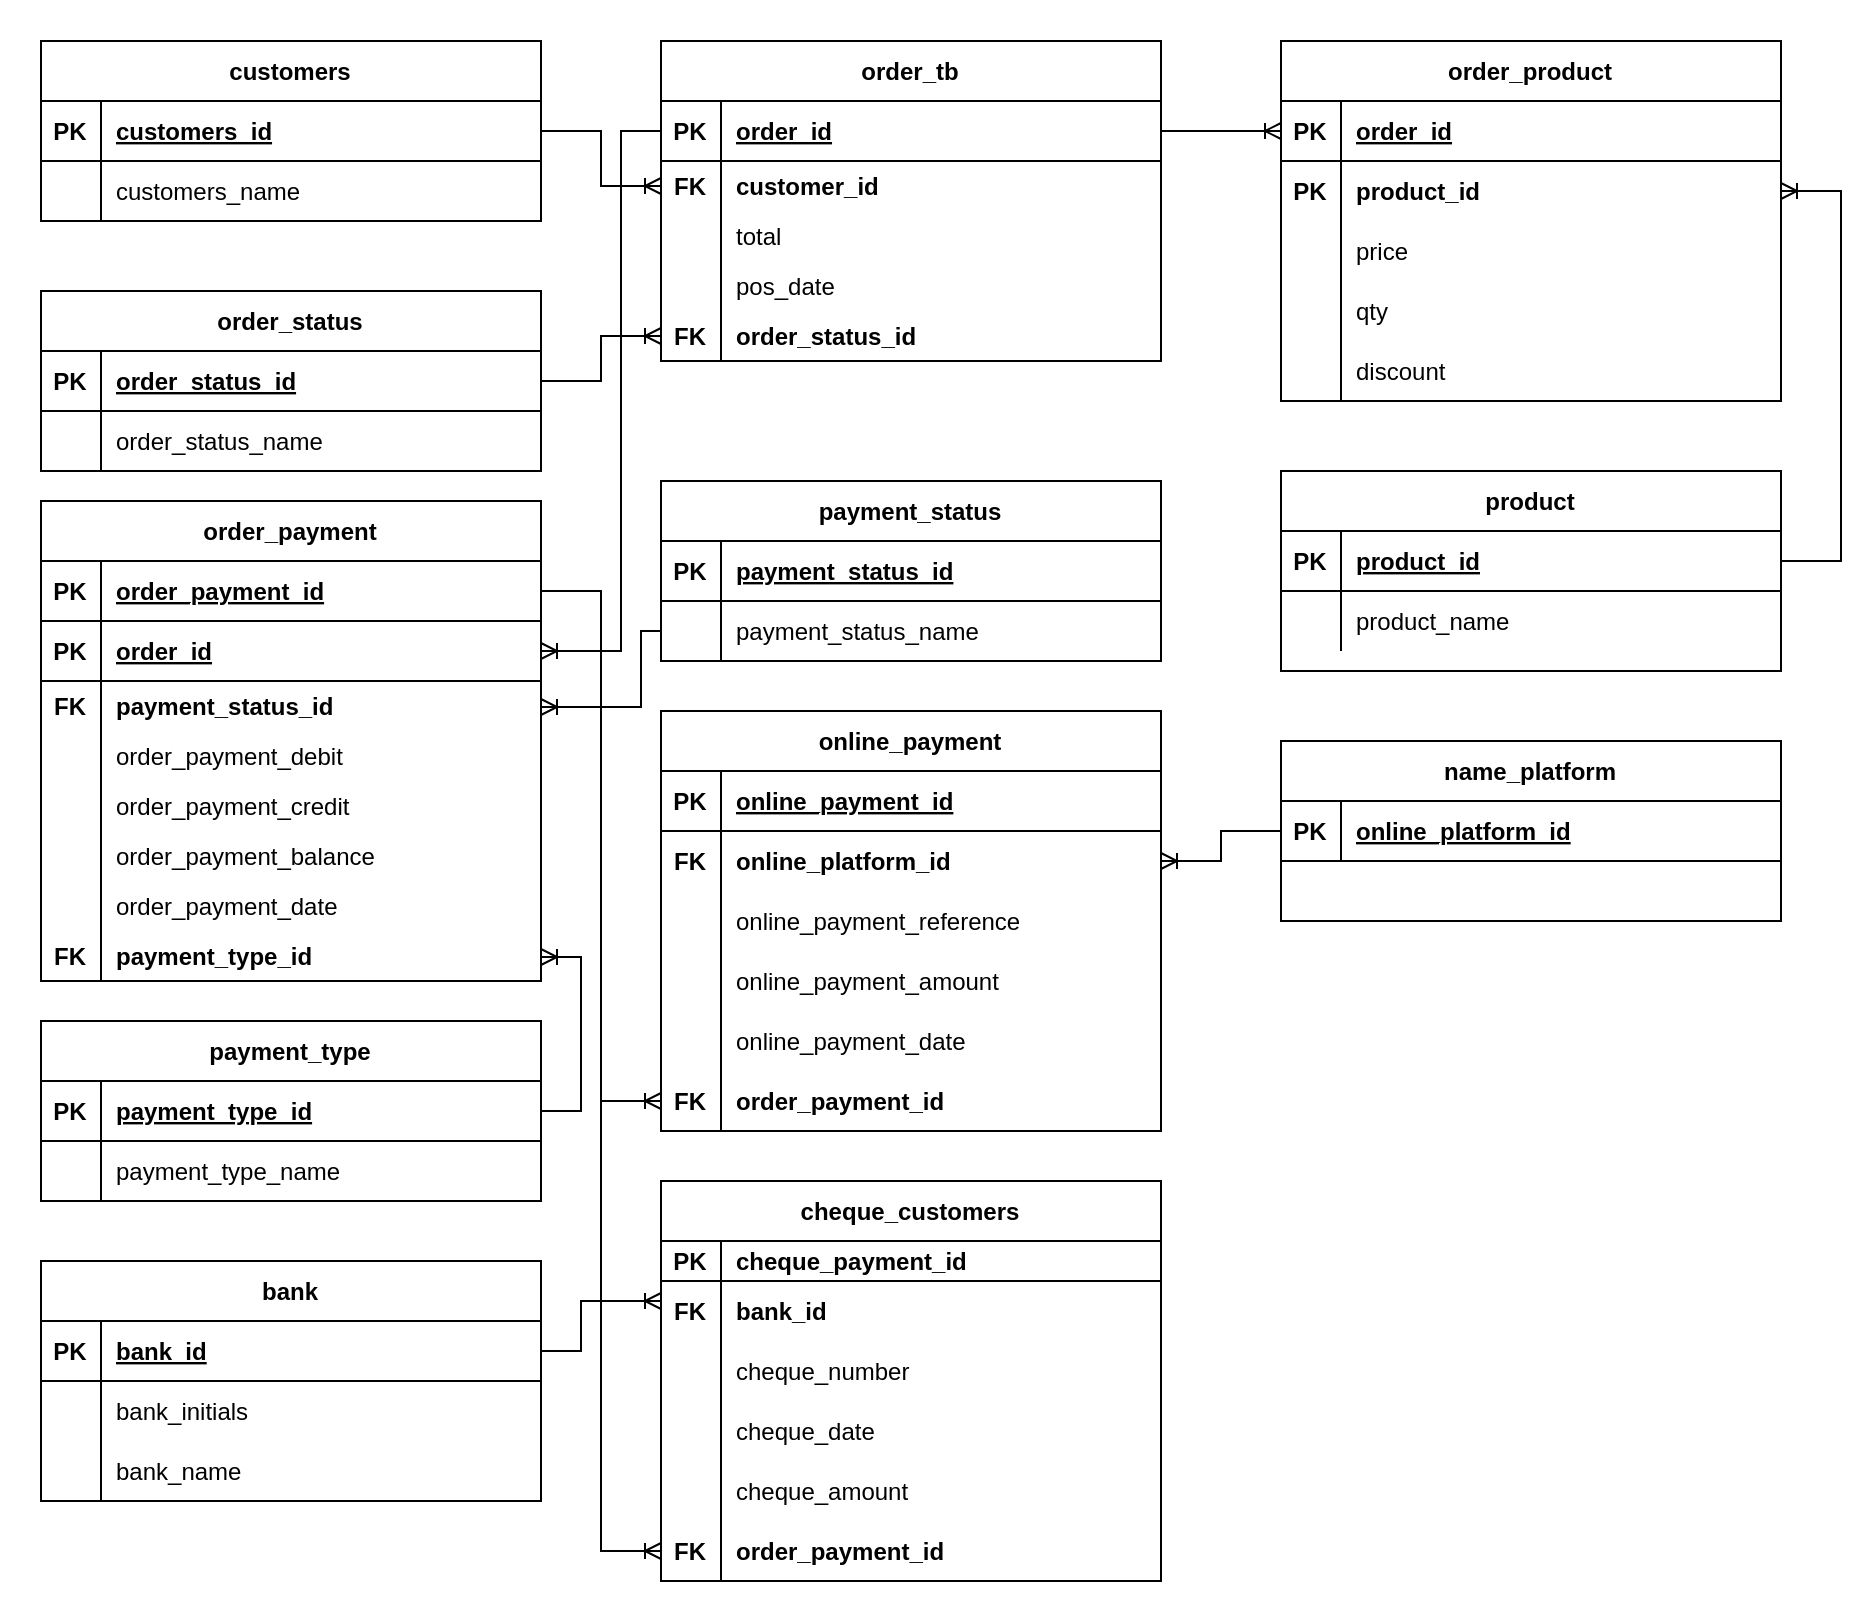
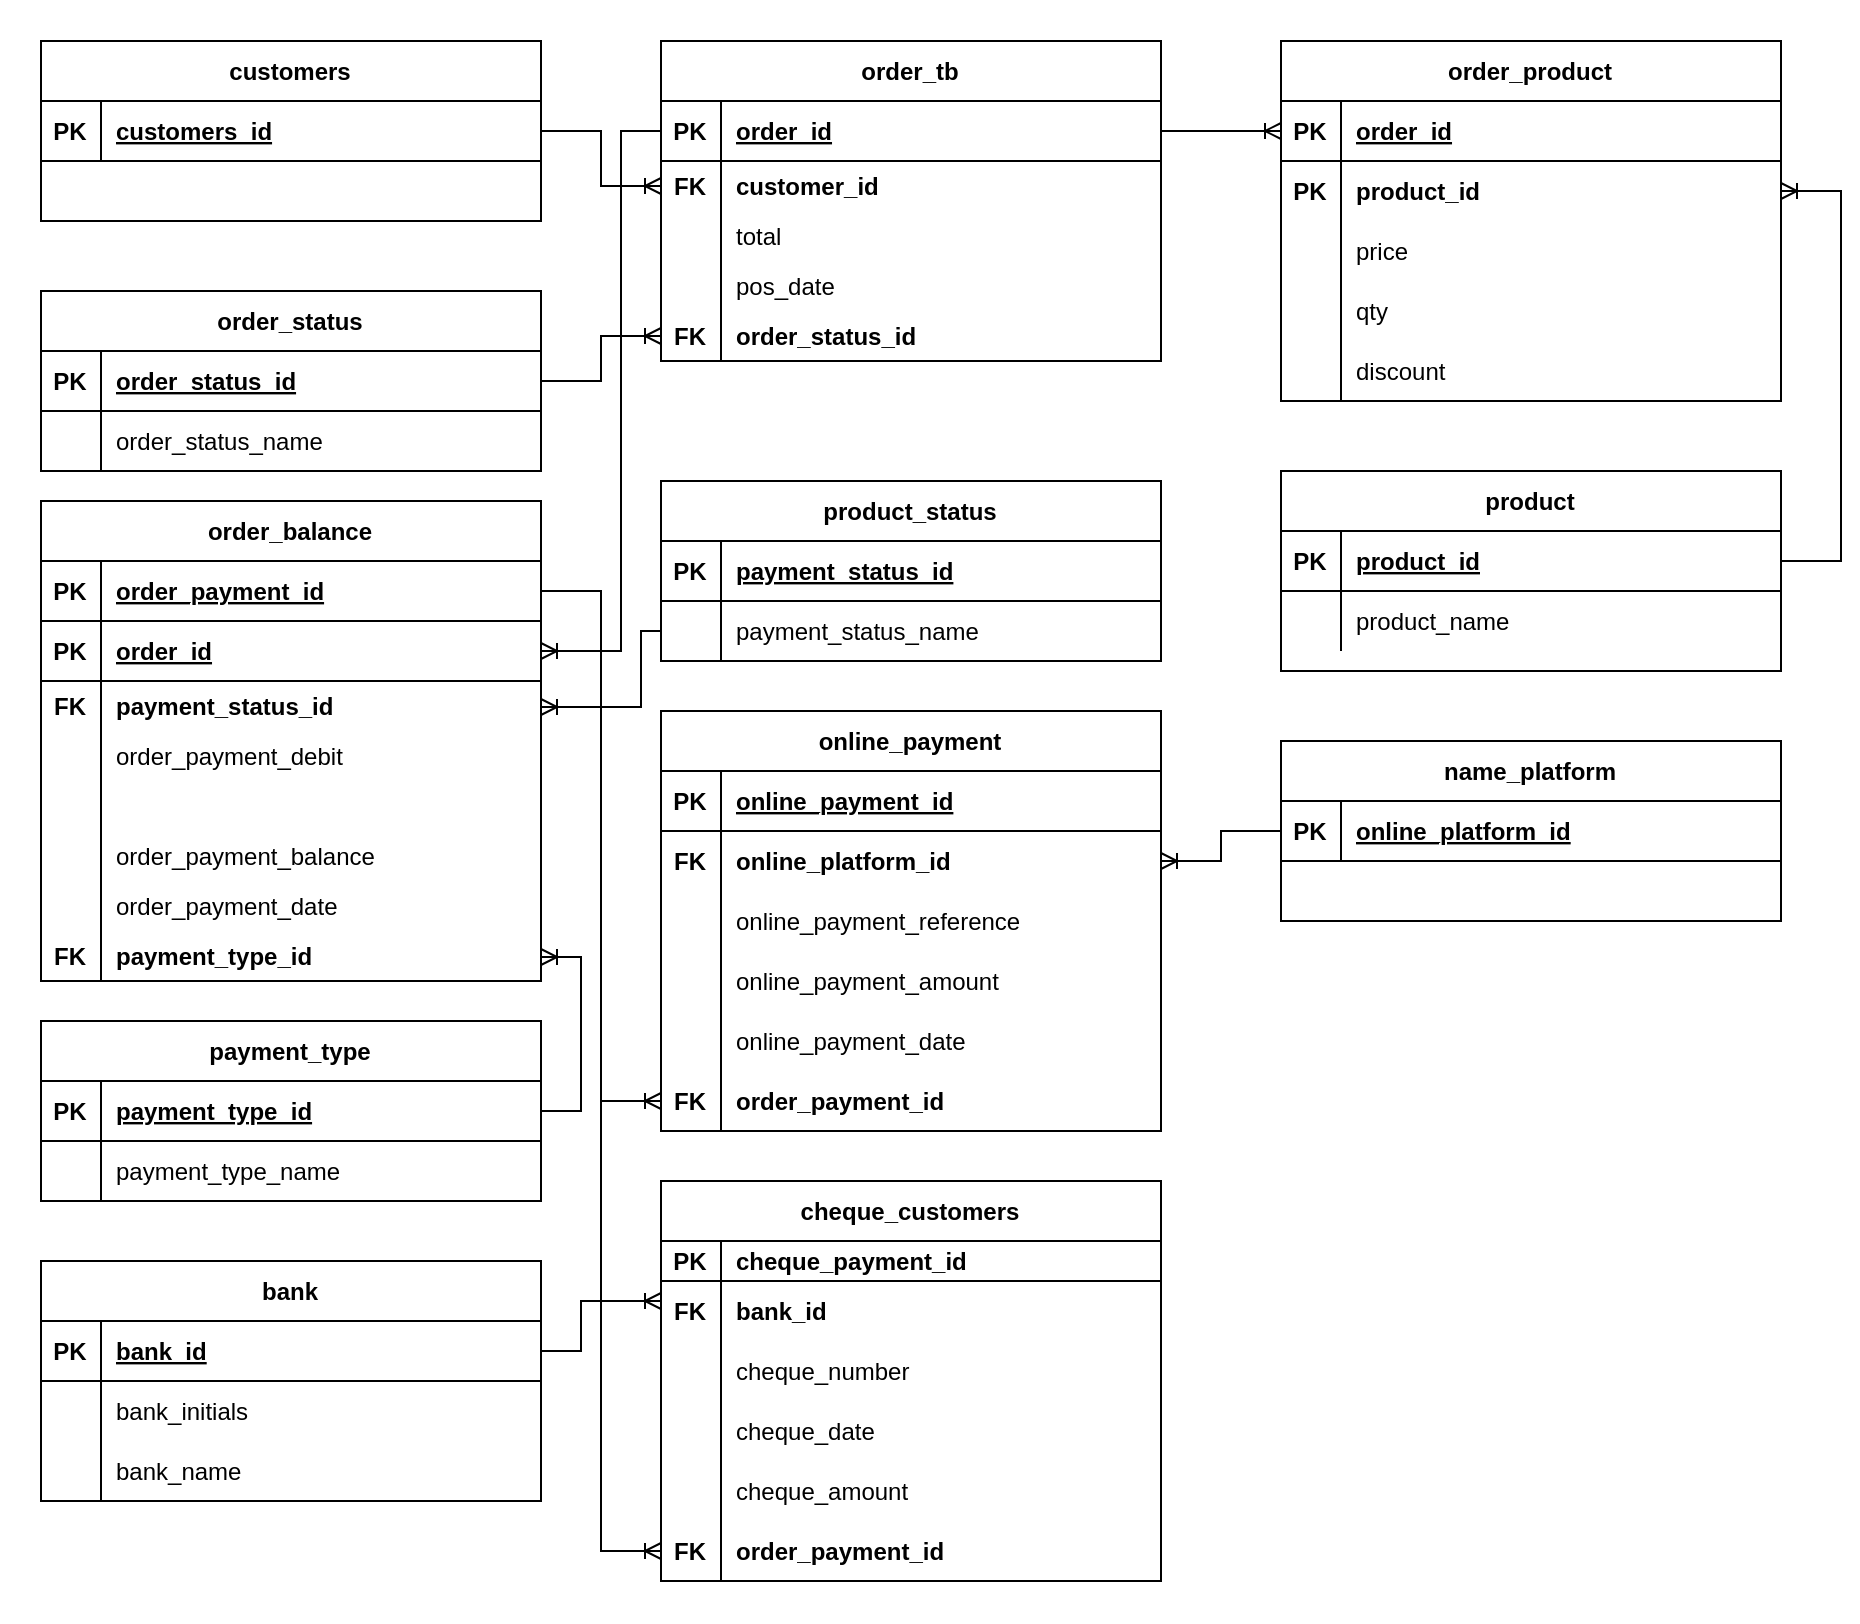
(321, 191) -> none
(910, 512) -> (910, 512)
(290, 532) -> (290, 532)
(321, 806) -> none
